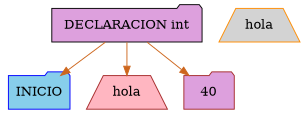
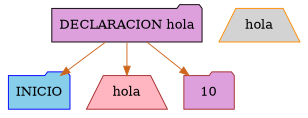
(127, 25) -> (127, 25)
(209, 92) -> (209, 92)
